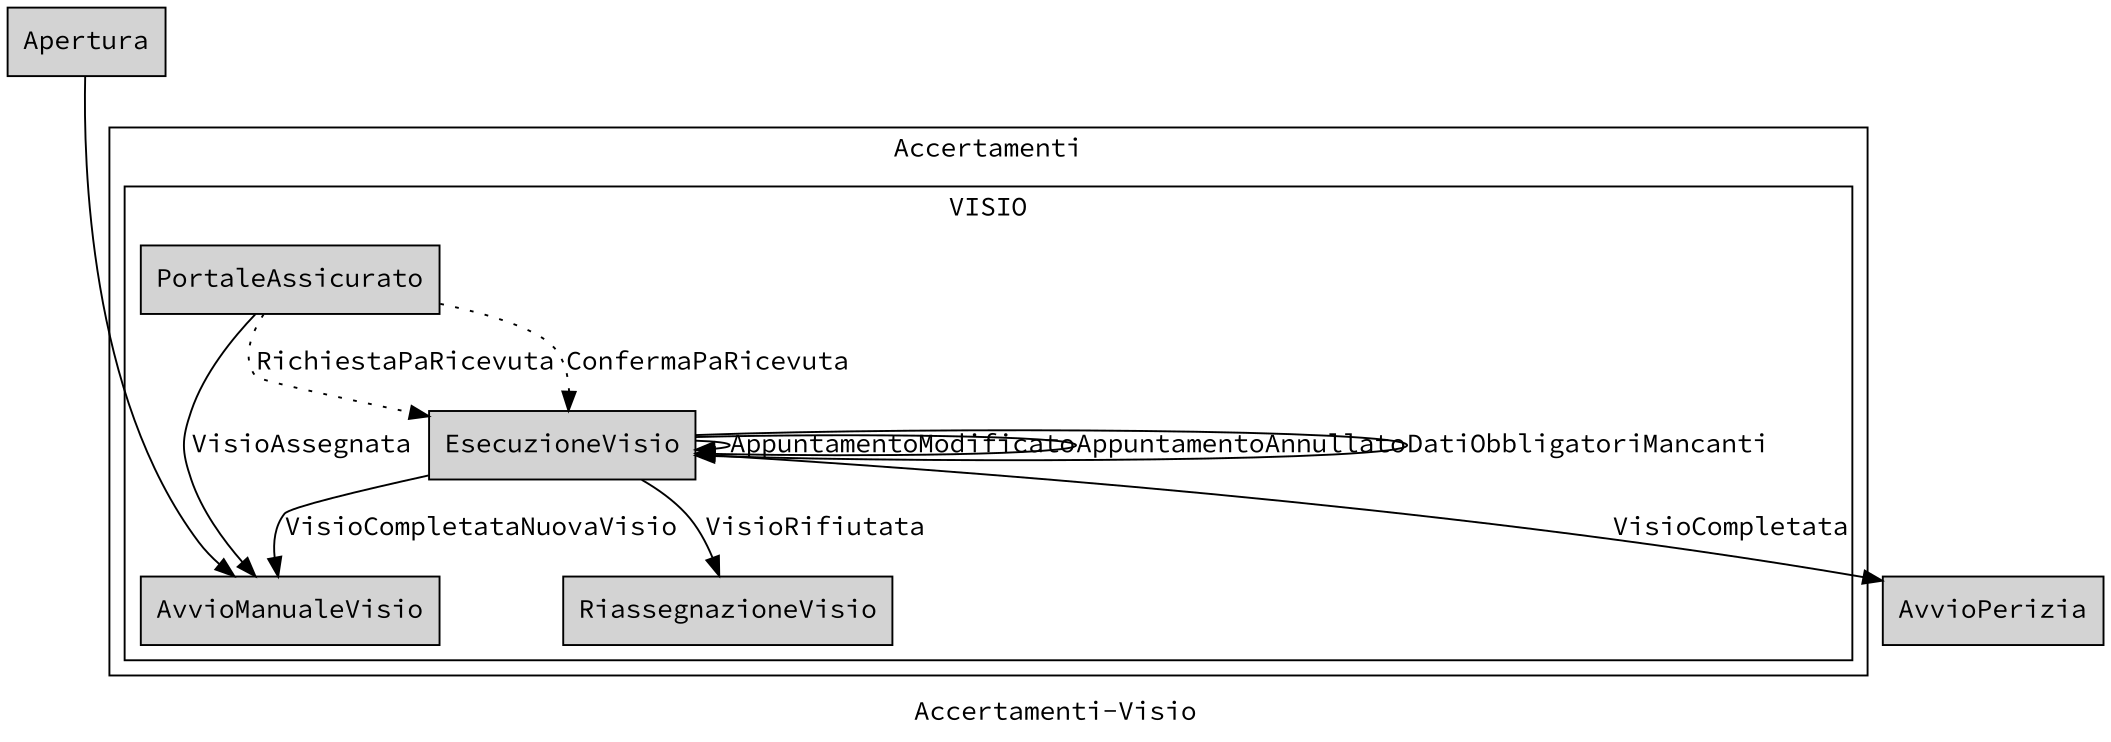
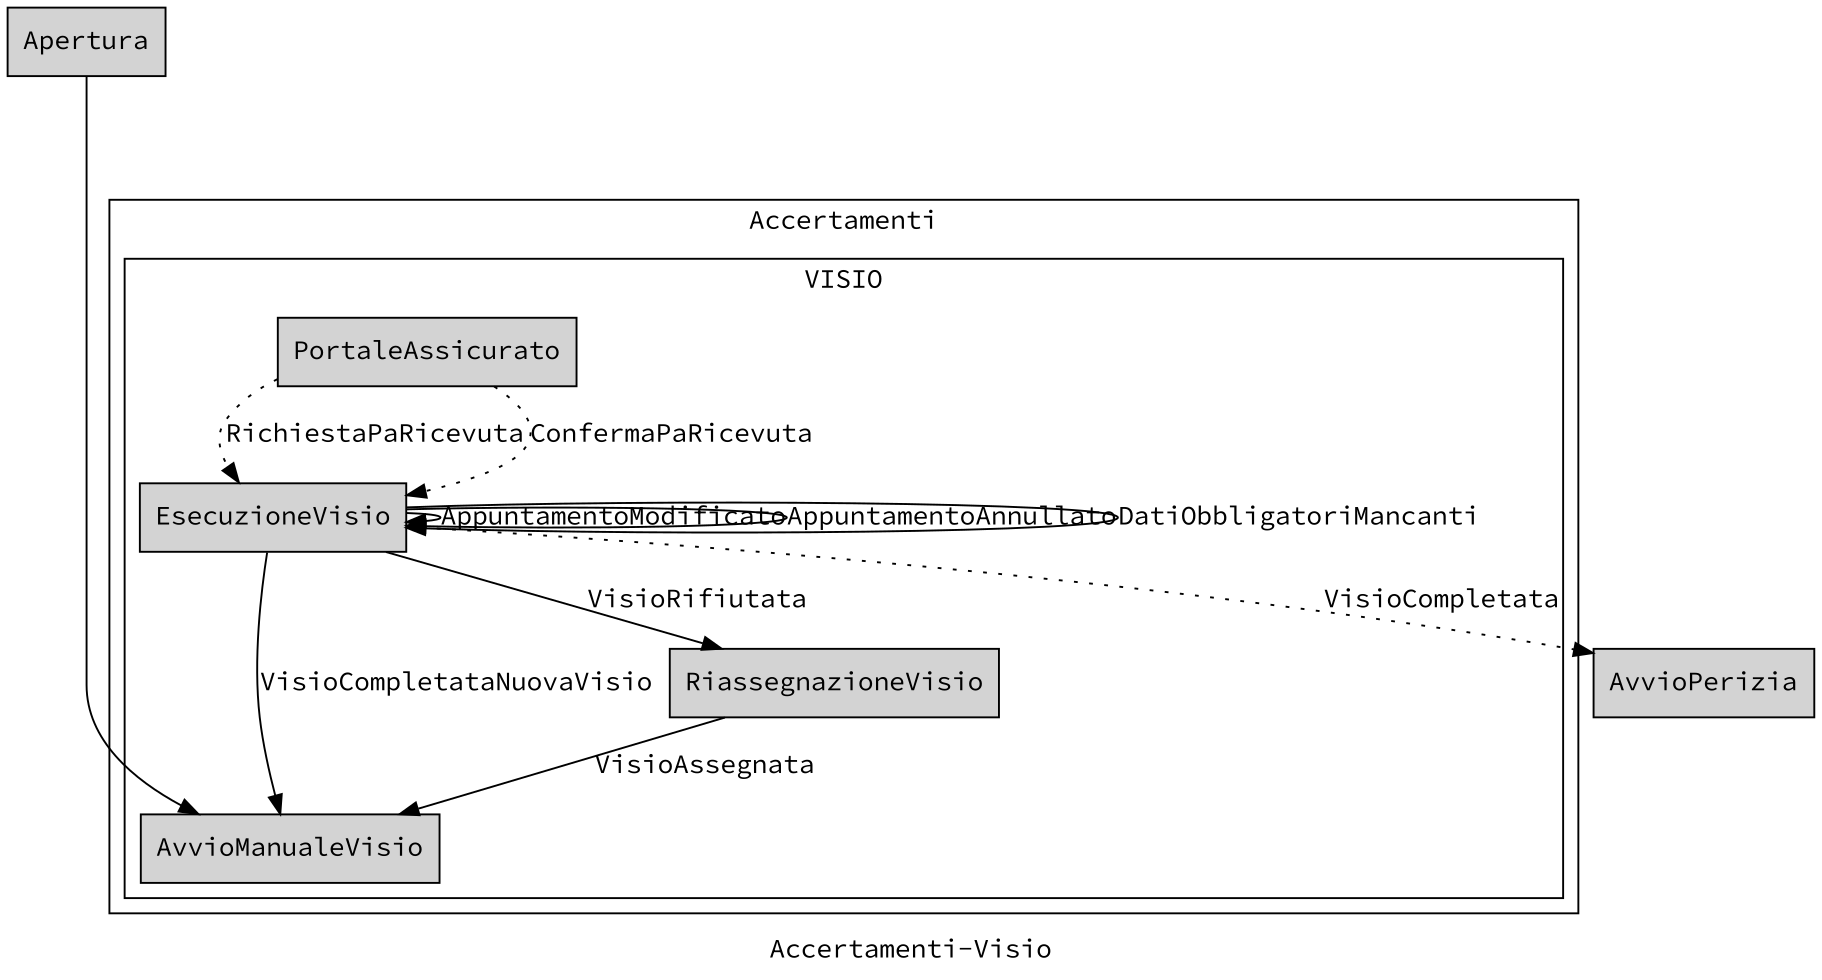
(185, 436) -> (572, 763)
(1281, 501) -> (992, 573)
